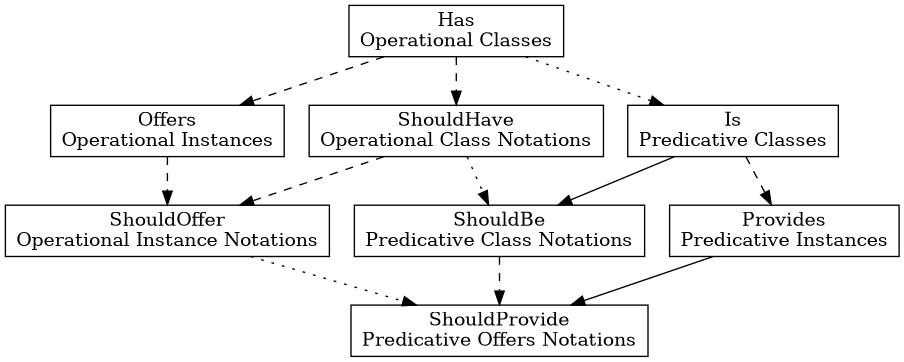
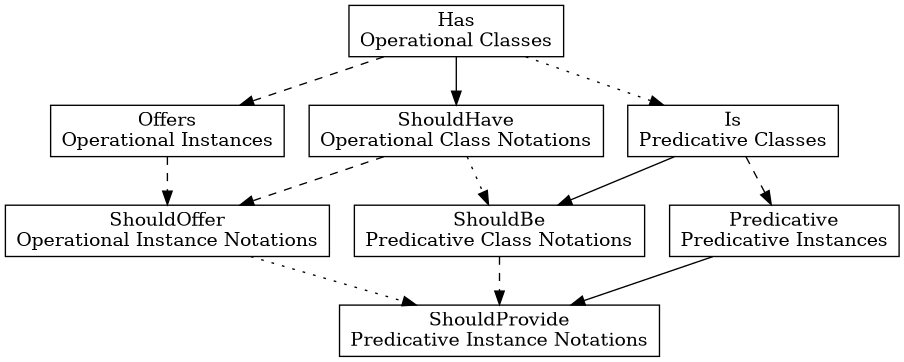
(456, 74) -> (456, 74)
(784, 231) -> (784, 231)
(500, 331) -> (500, 331)
